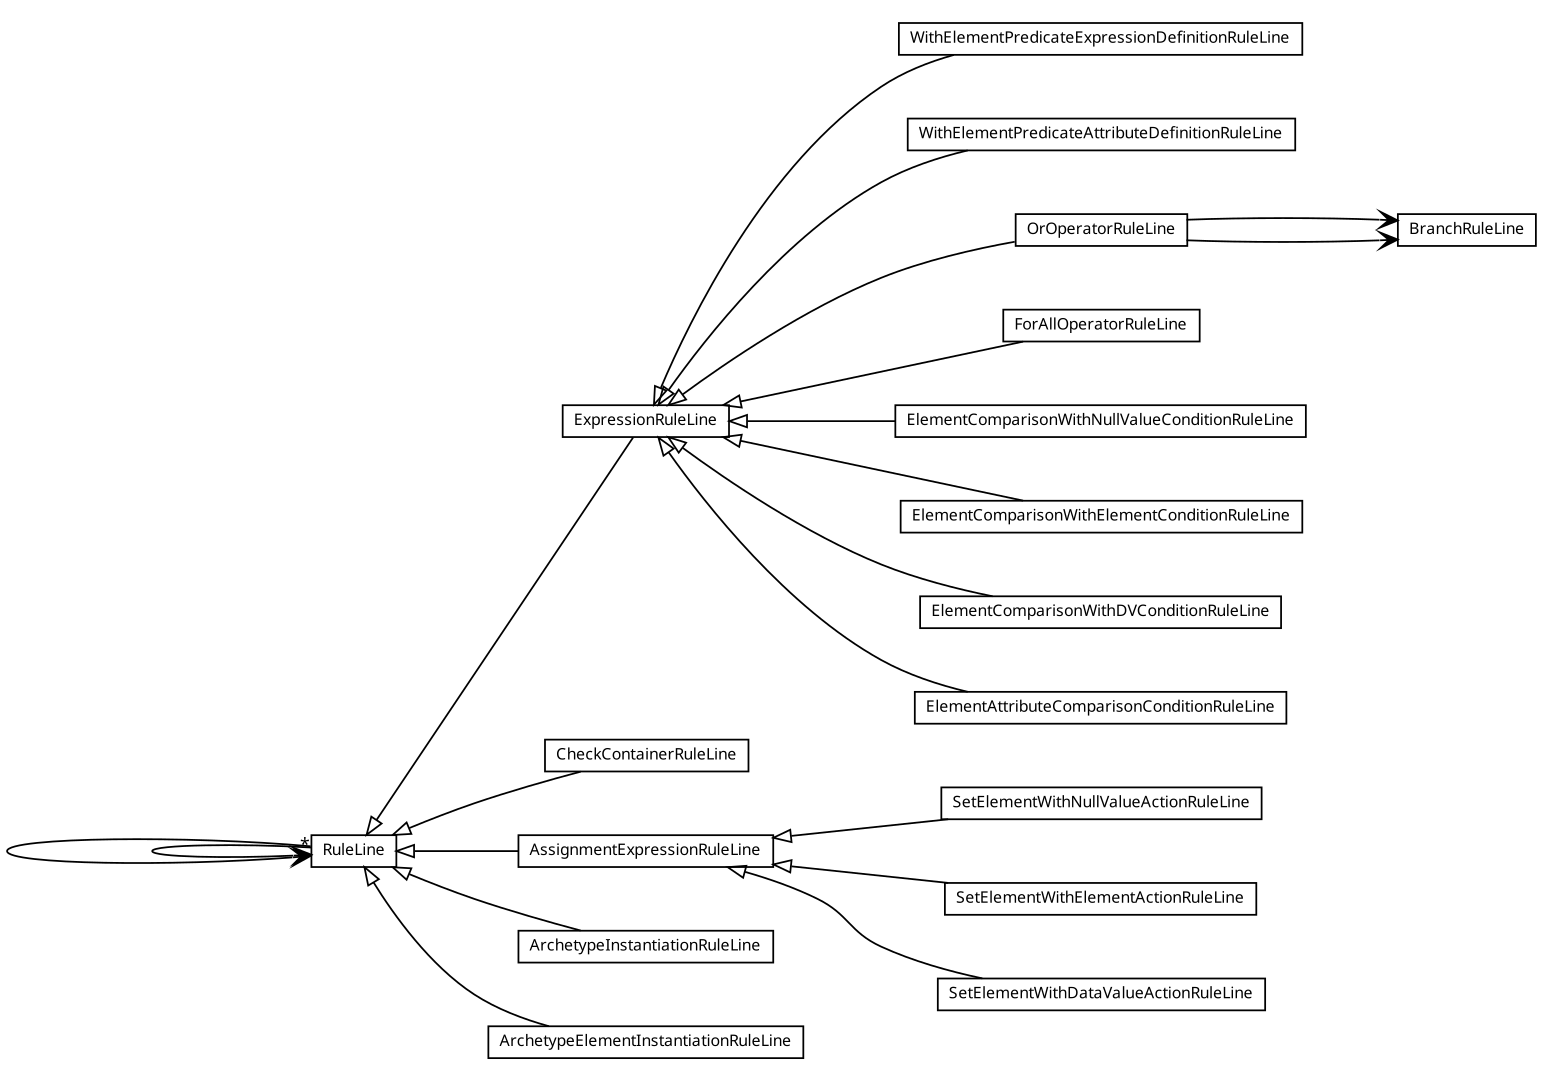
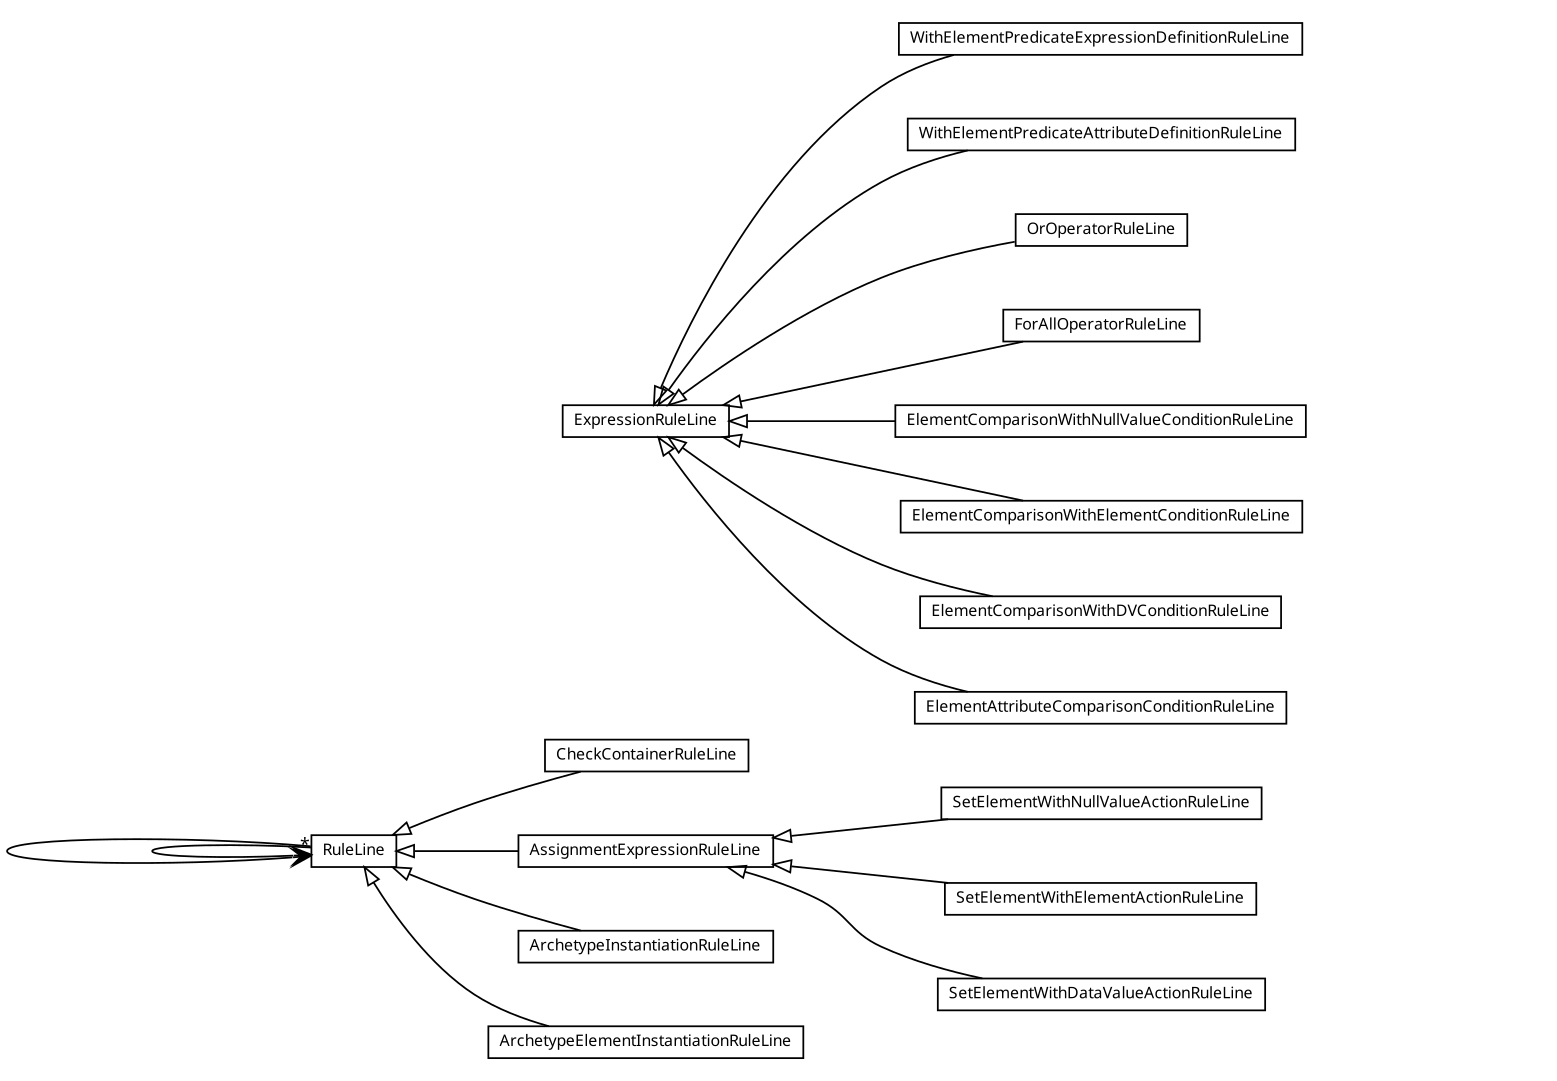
(1467, 230) -> none
(505, 629) -> none
